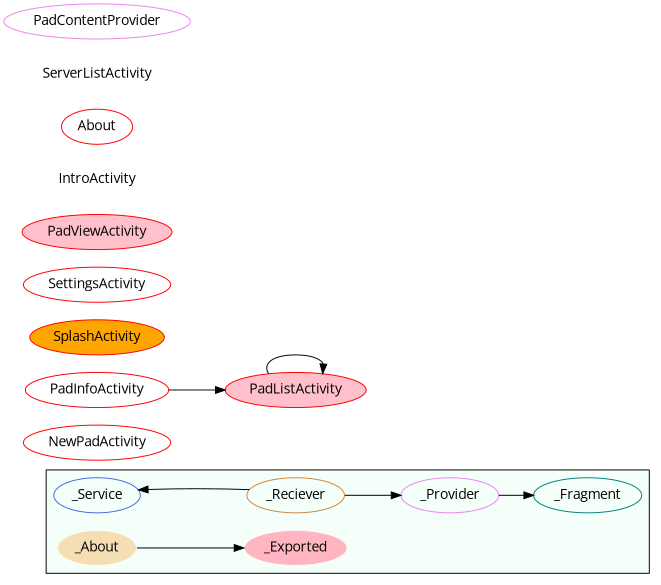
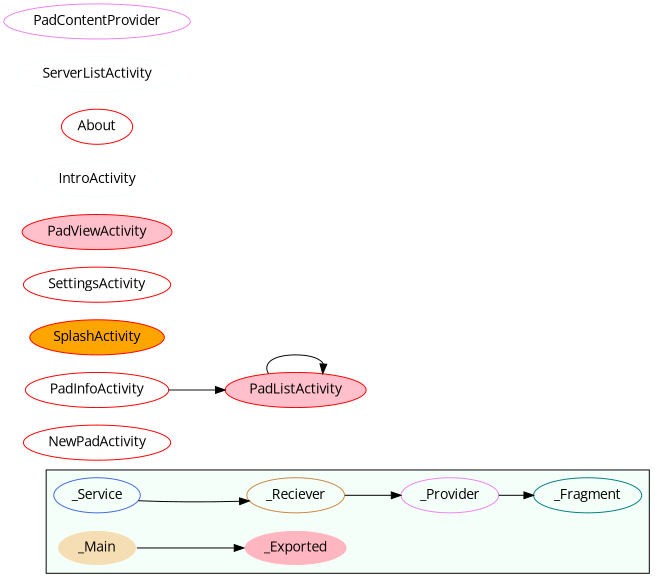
(199, 489) -> (189, 502)
(97, 548) -> (97, 548)
